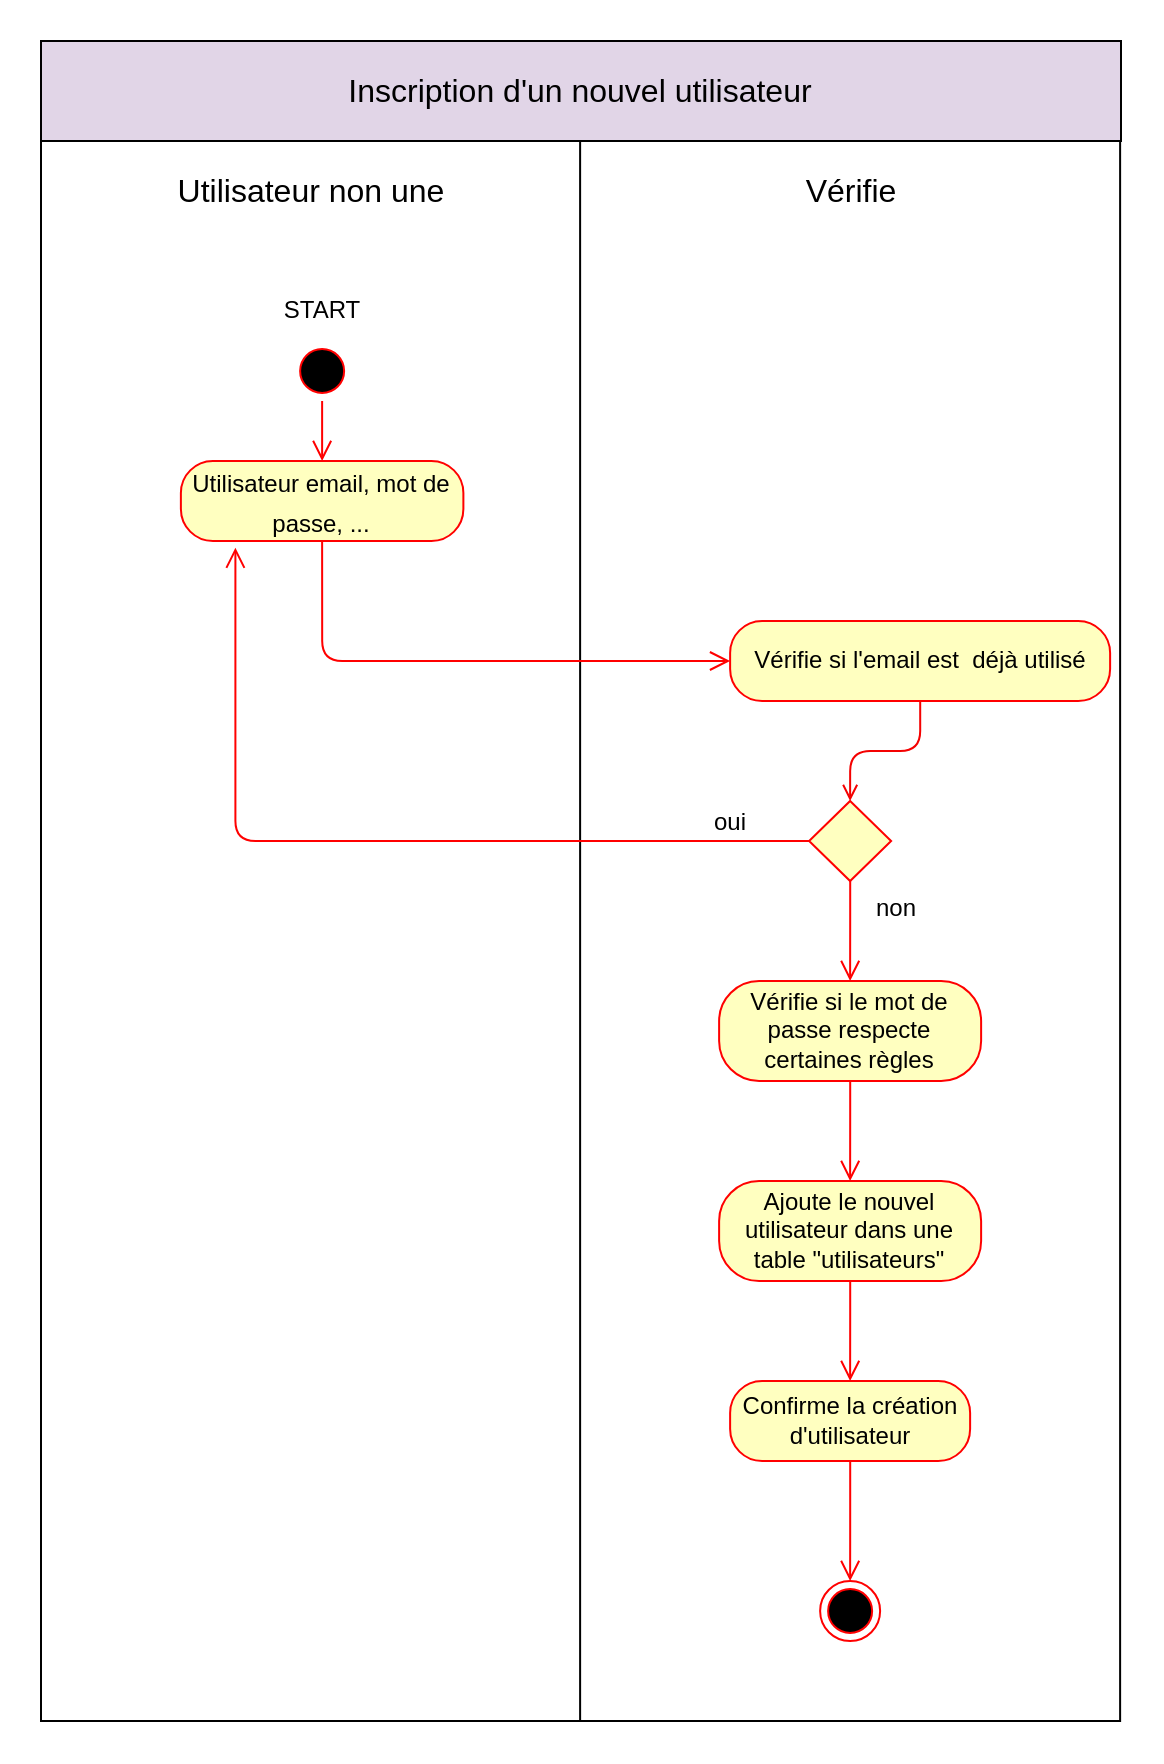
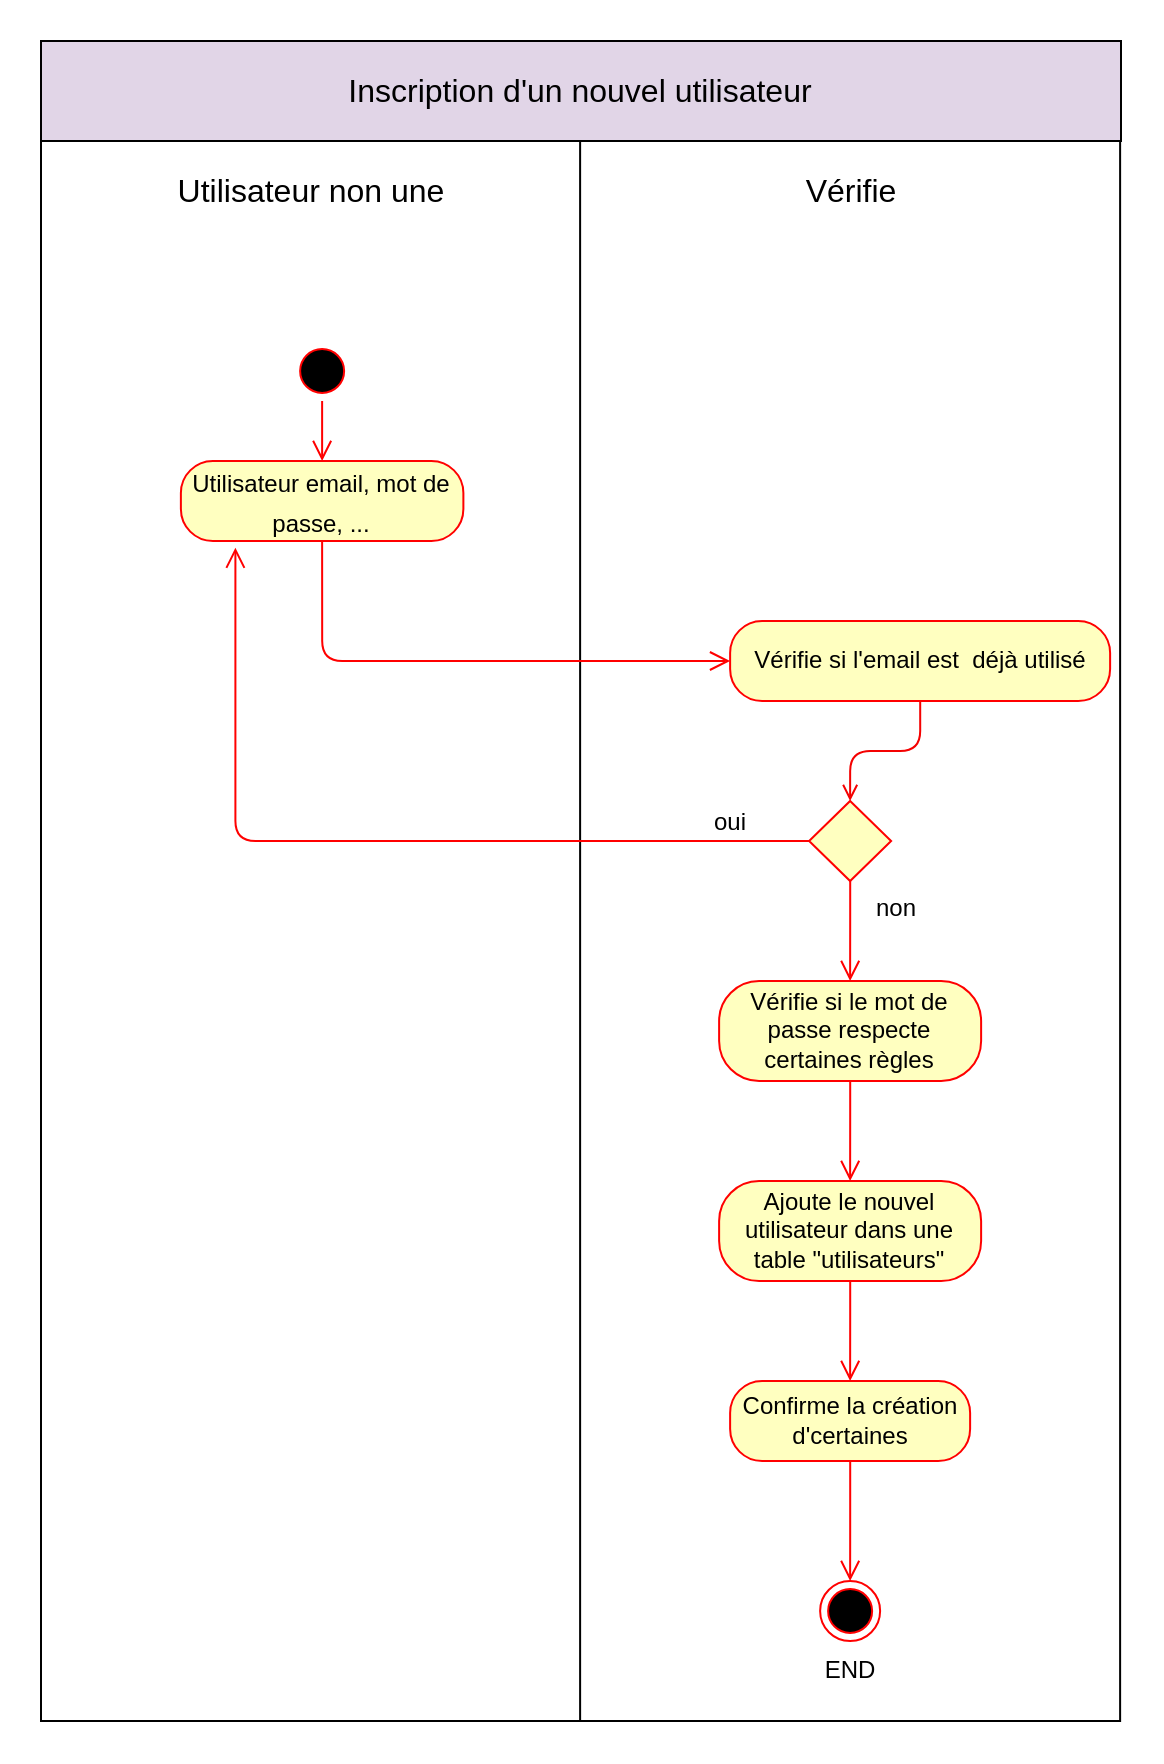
(323, 311) -> none
(851, 1421) -> (851, 1421)
none -> (850, 1671)
